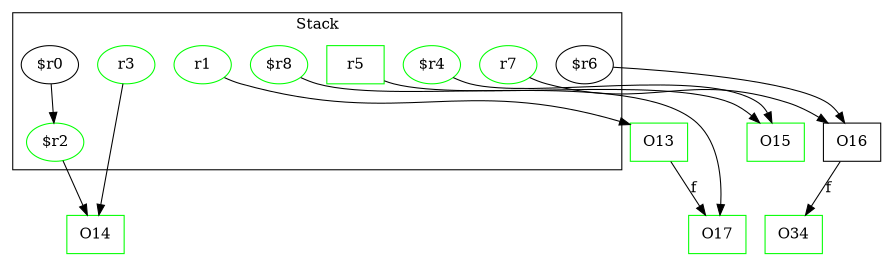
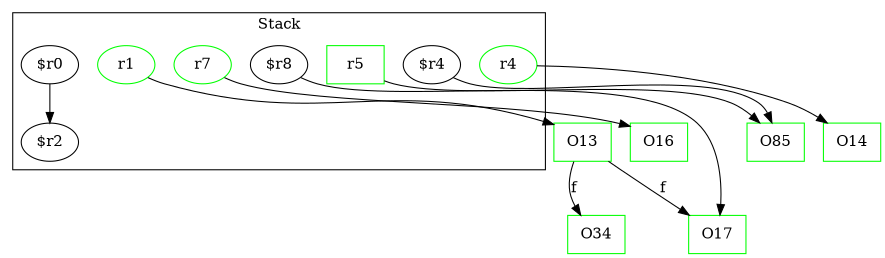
(126, 65) -> (508, 65)
(279, 65) -> (279, 65)
(432, 65) -> (432, 65)
(585, 65) -> none
(55, 142) -> (50, 142)
(776, 142) -> (776, 142)
(852, 142) -> (659, 142)
(73, 183) -> none
(826, 184) -> (569, 184)
